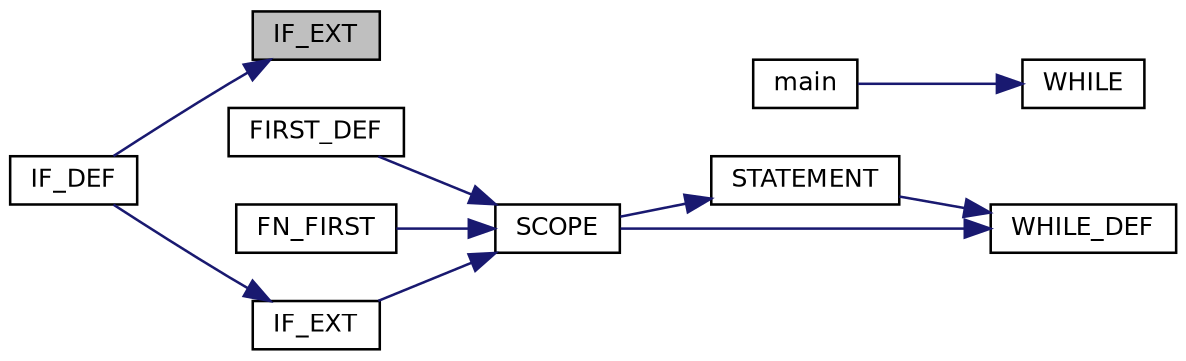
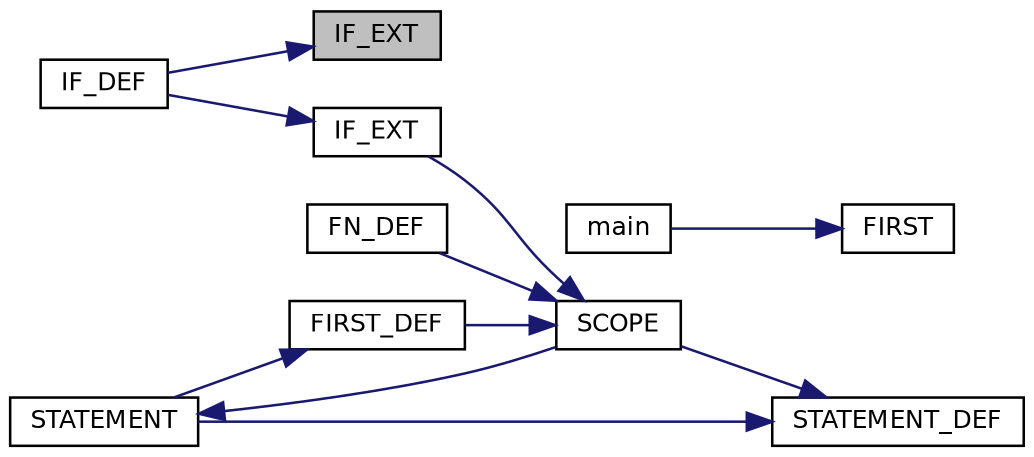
(1083, 84) -> (898, 229)
(316, 229) -> (377, 229)
(1083, 229) -> (898, 422)
none -> (228, 378)
